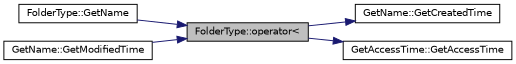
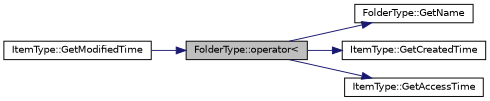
(428, 14) -> (414, 50)
(157, 22) -> (326, 33)
(78, 50) -> (78, 50)
(428, 50) -> (414, 87)
